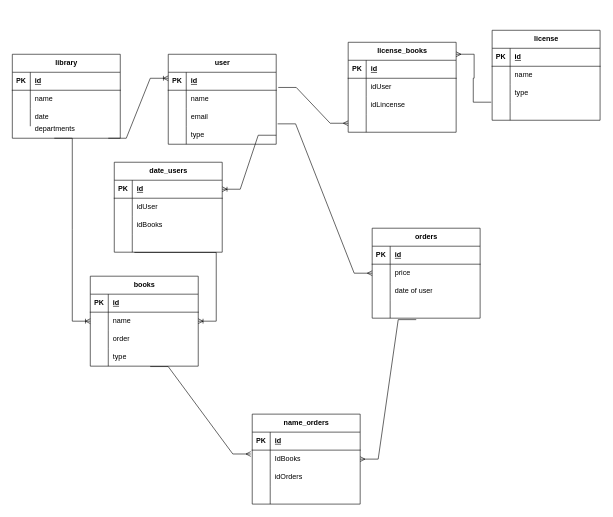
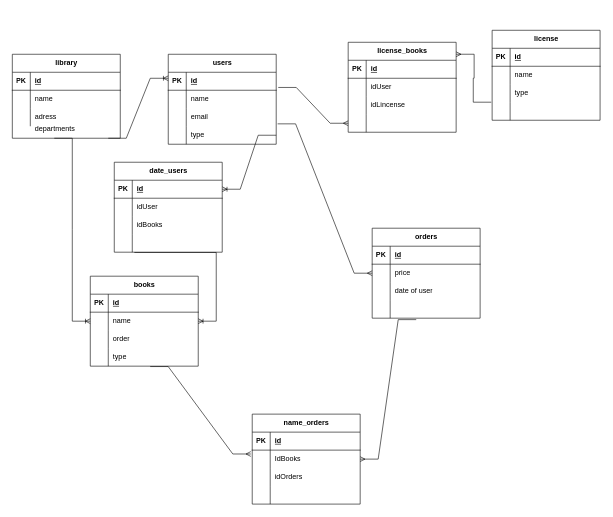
(223, 63) -> (223, 63)
(43, 117) -> (47, 117)
